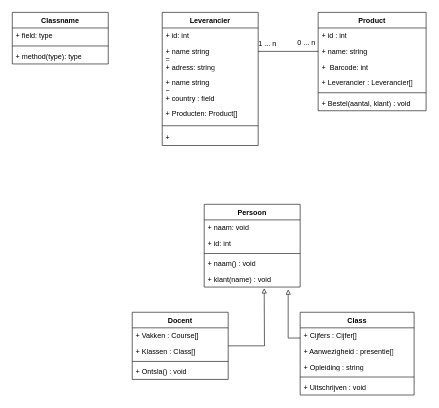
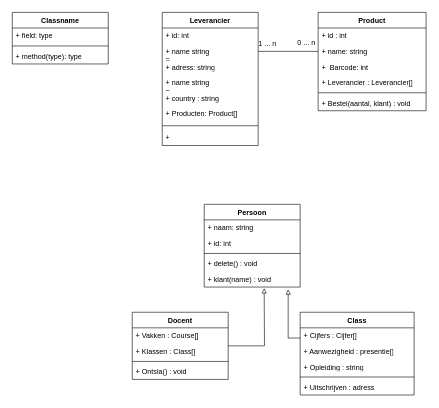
(195, 99) -> (198, 99)
(228, 228) -> (232, 228)
(233, 264) -> (237, 264)
(340, 388) -> (345, 388)
